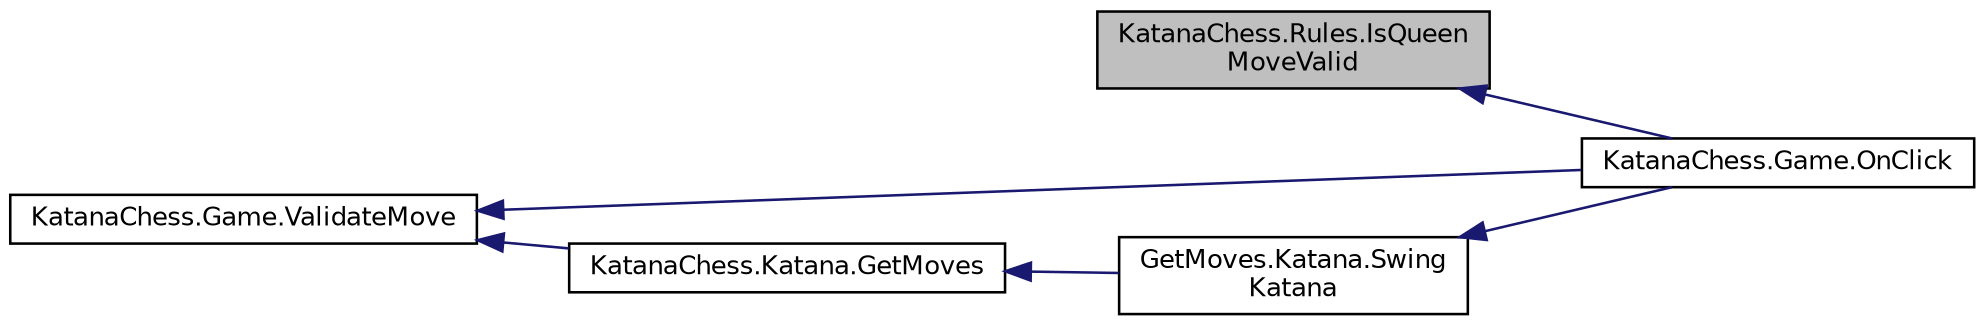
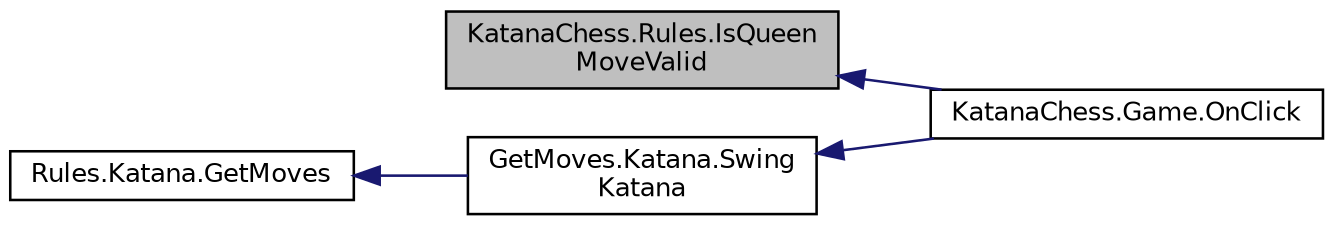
(244, 219) -> none
(787, 268) -> (182, 176)
